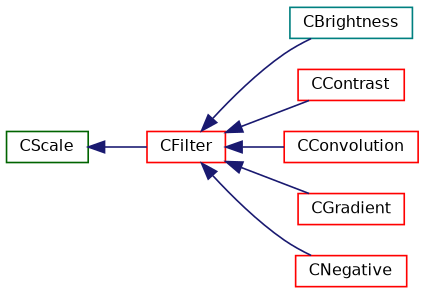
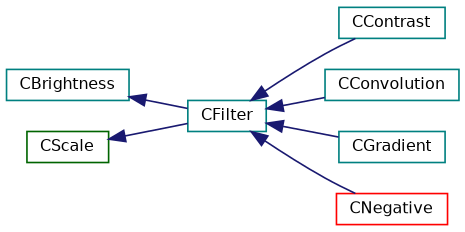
(258, 74) -> (167, 104)
(351, 85) -> (392, 23)
(186, 147) -> (227, 116)
(351, 147) -> (392, 85)
(351, 209) -> (392, 147)
